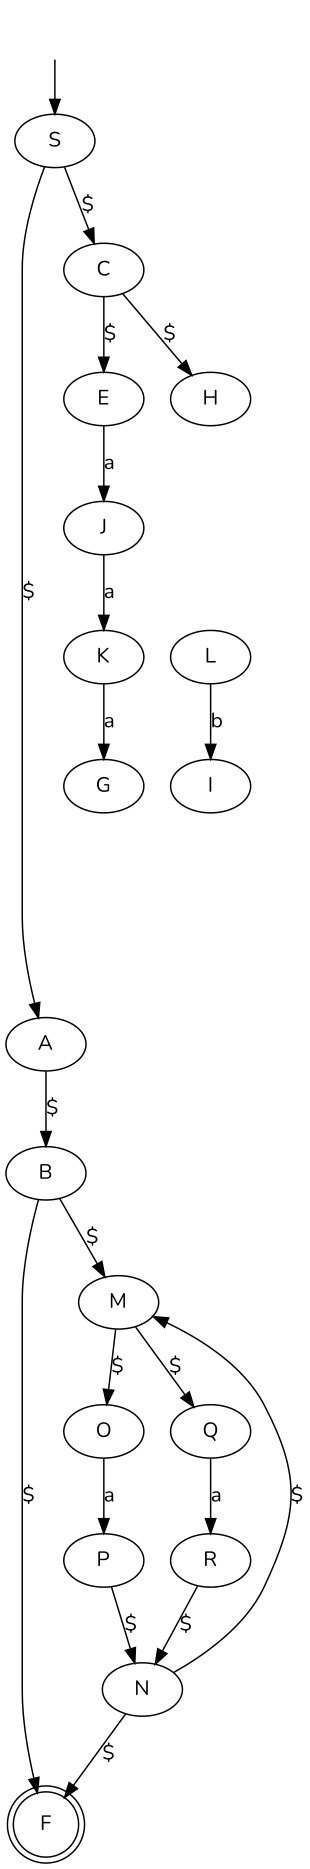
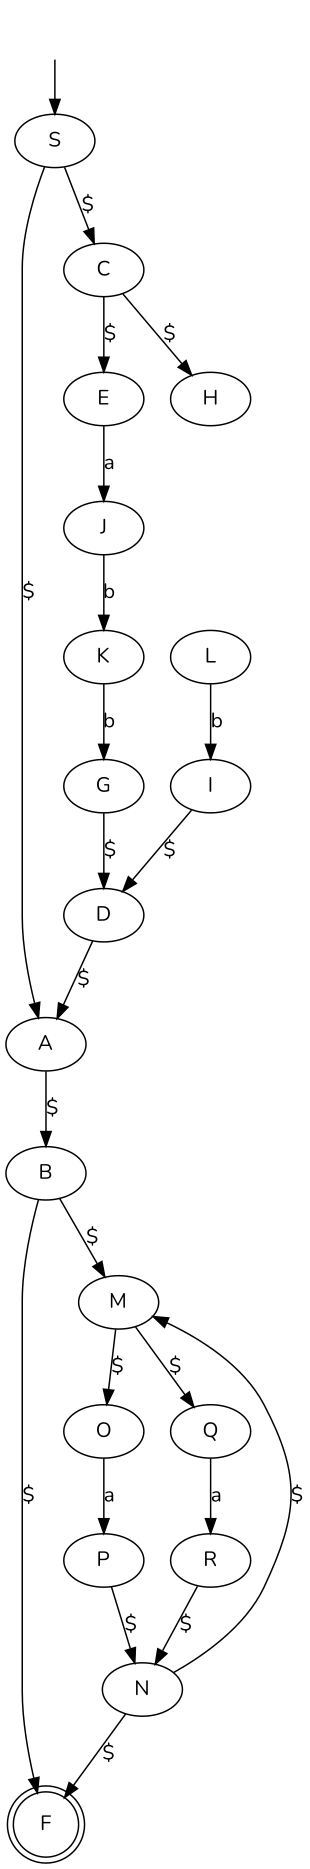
(110, 593) -> (110, 593)
(110, 722) -> (110, 722)
none -> (104, 915)
